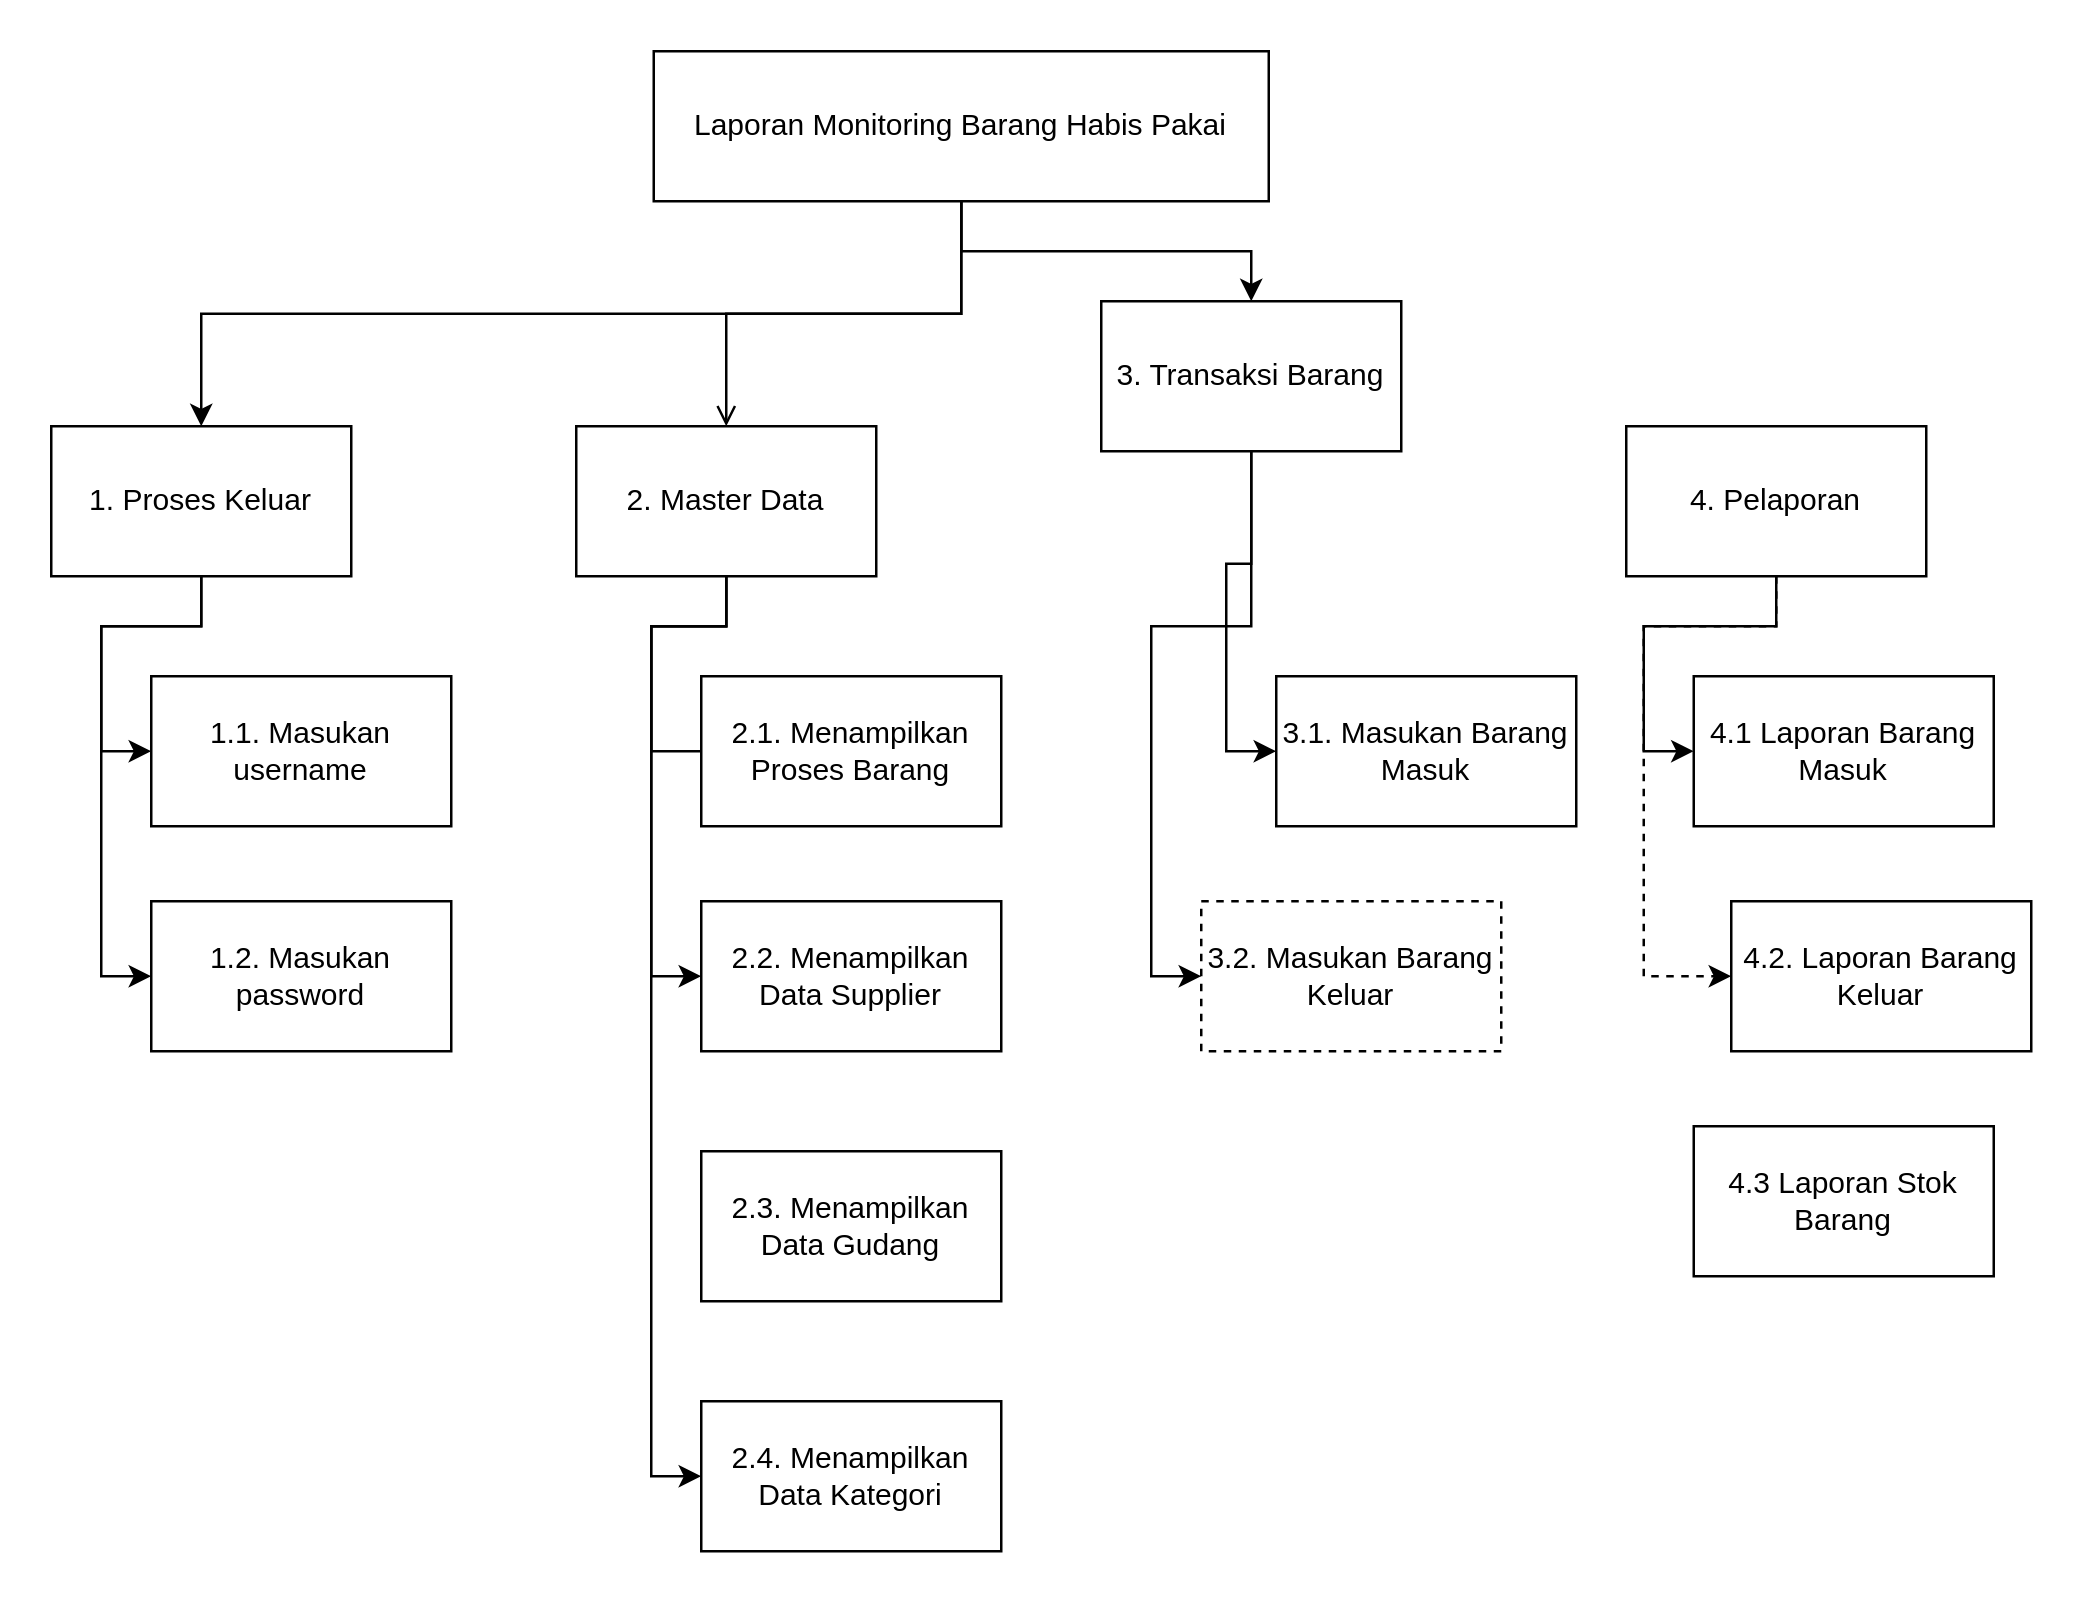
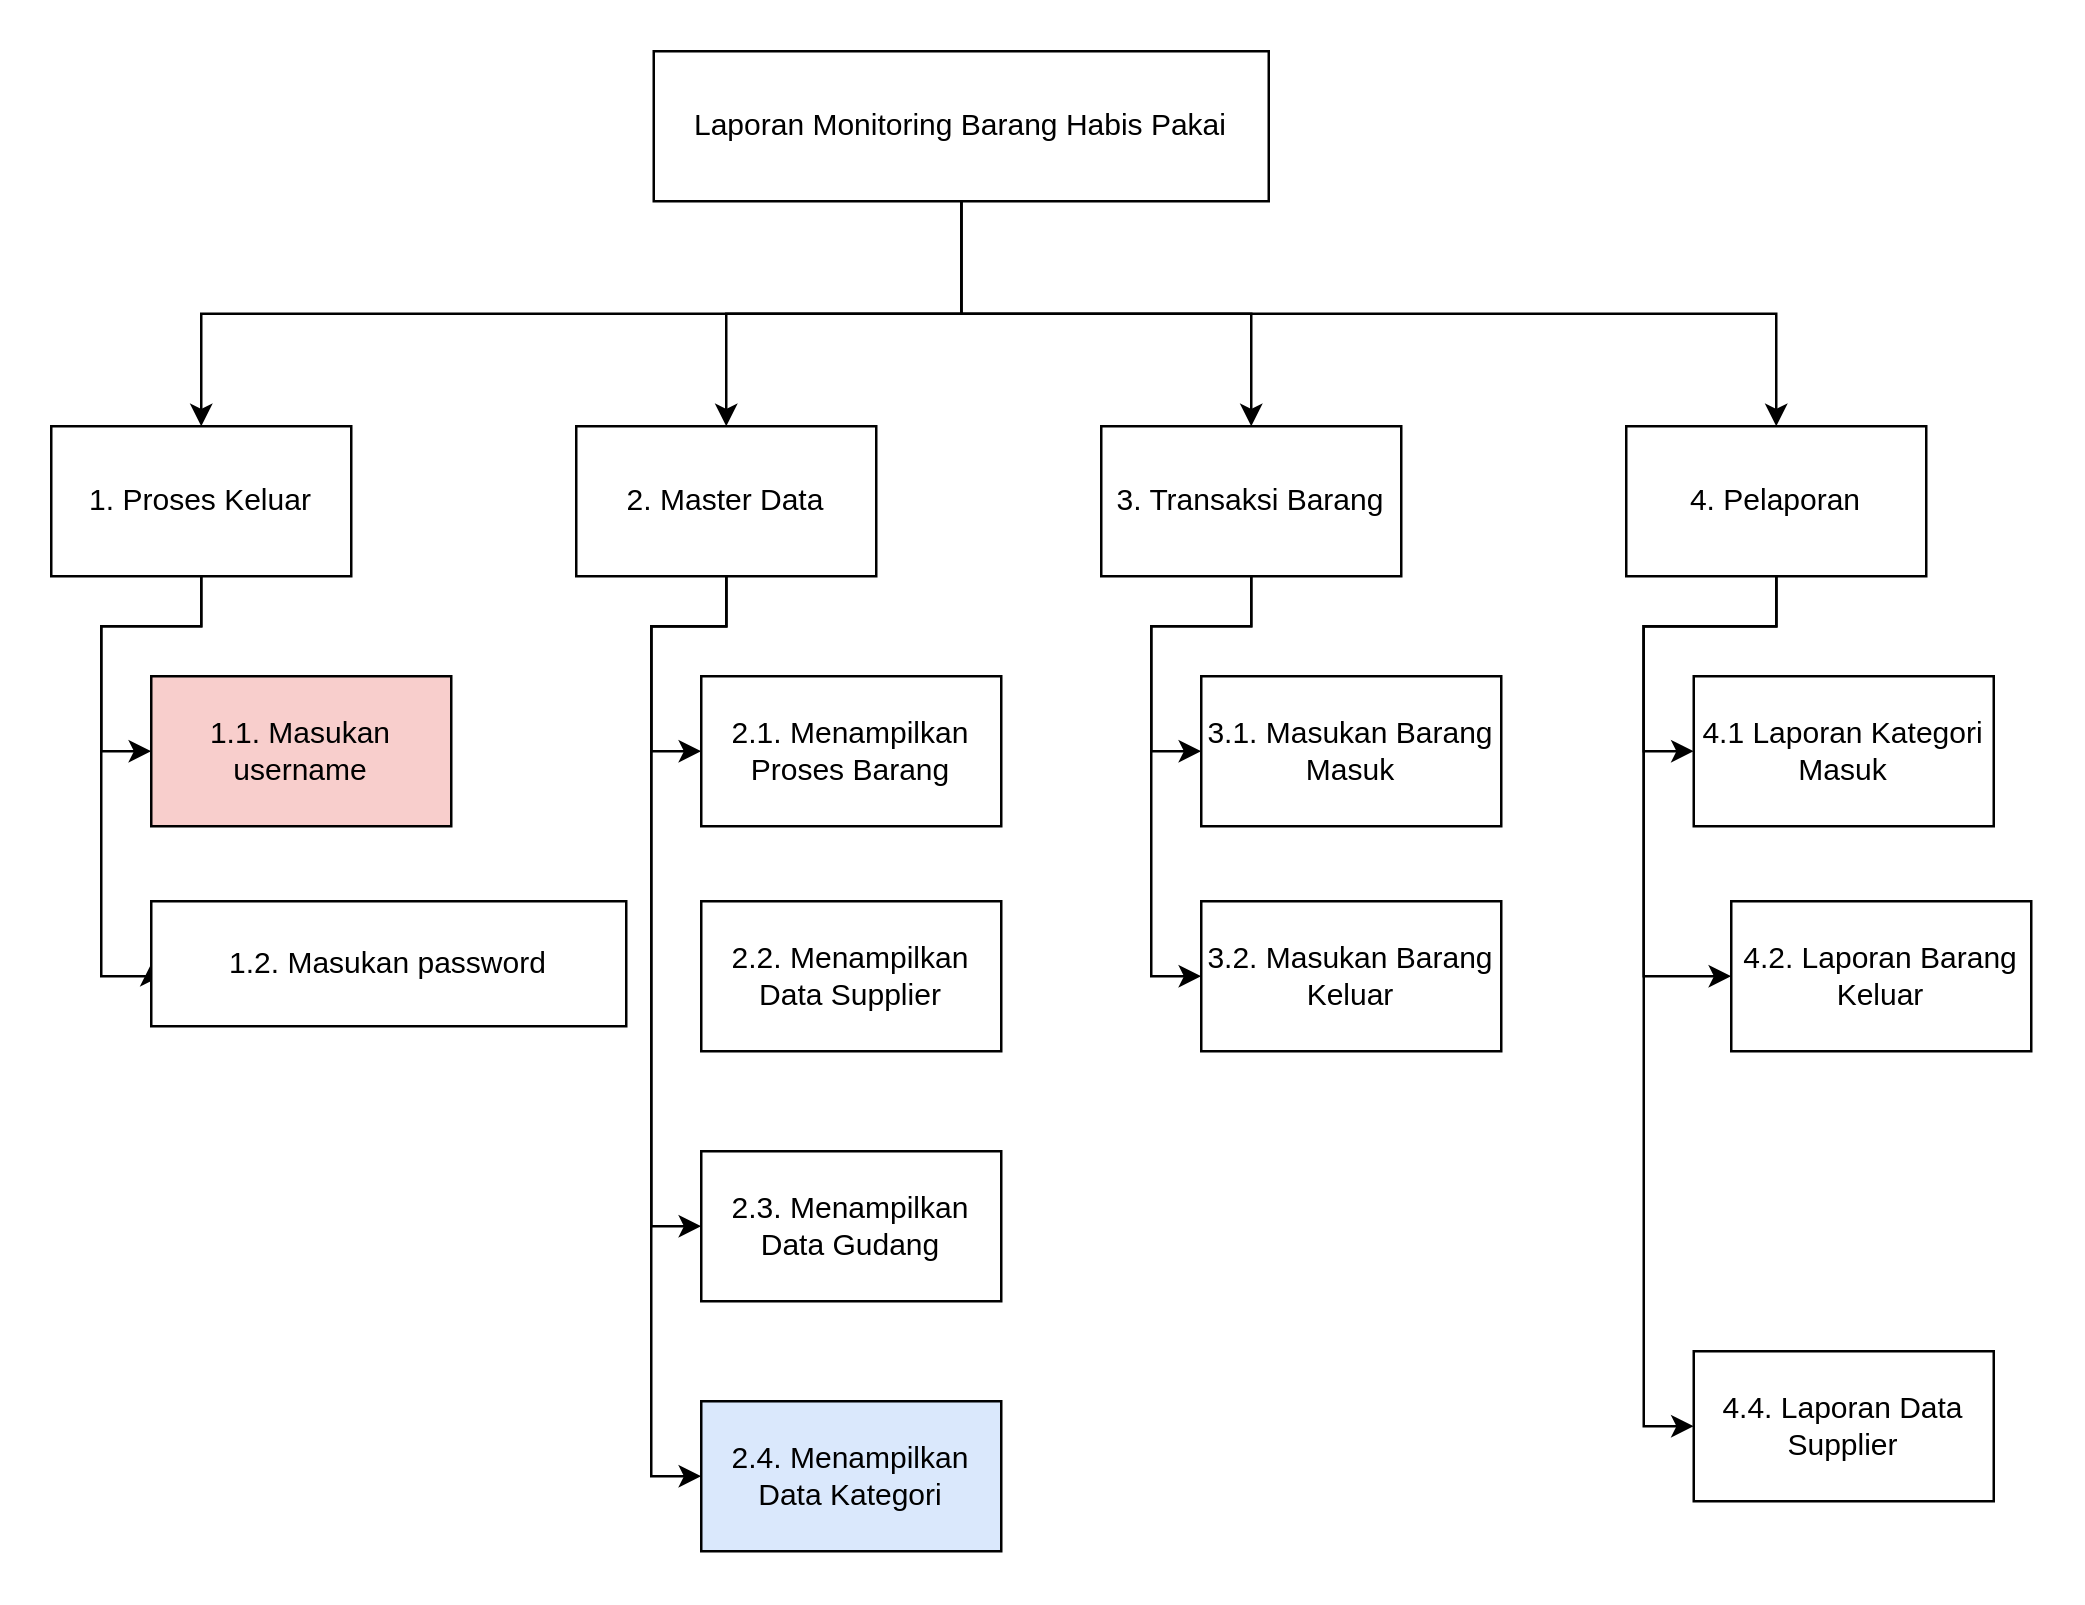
none -> (1564, 314)
(1251, 376) -> (1251, 501)
(726, 412) -> (726, 408)
(301, 751) -> (301, 751)
(690, 751) -> (683, 751)
(1426, 751) -> (1351, 751)
(1844, 751) -> (1844, 751)
(301, 976) -> (389, 964)
(670, 976) -> none
(1351, 976) -> (1351, 976)
(1680, 976) -> (1680, 976)
(1844, 1201) -> none
none -> (1644, 1220)
none -> (670, 1226)
none -> (1844, 1426)
(851, 1476) -> (851, 1476)
